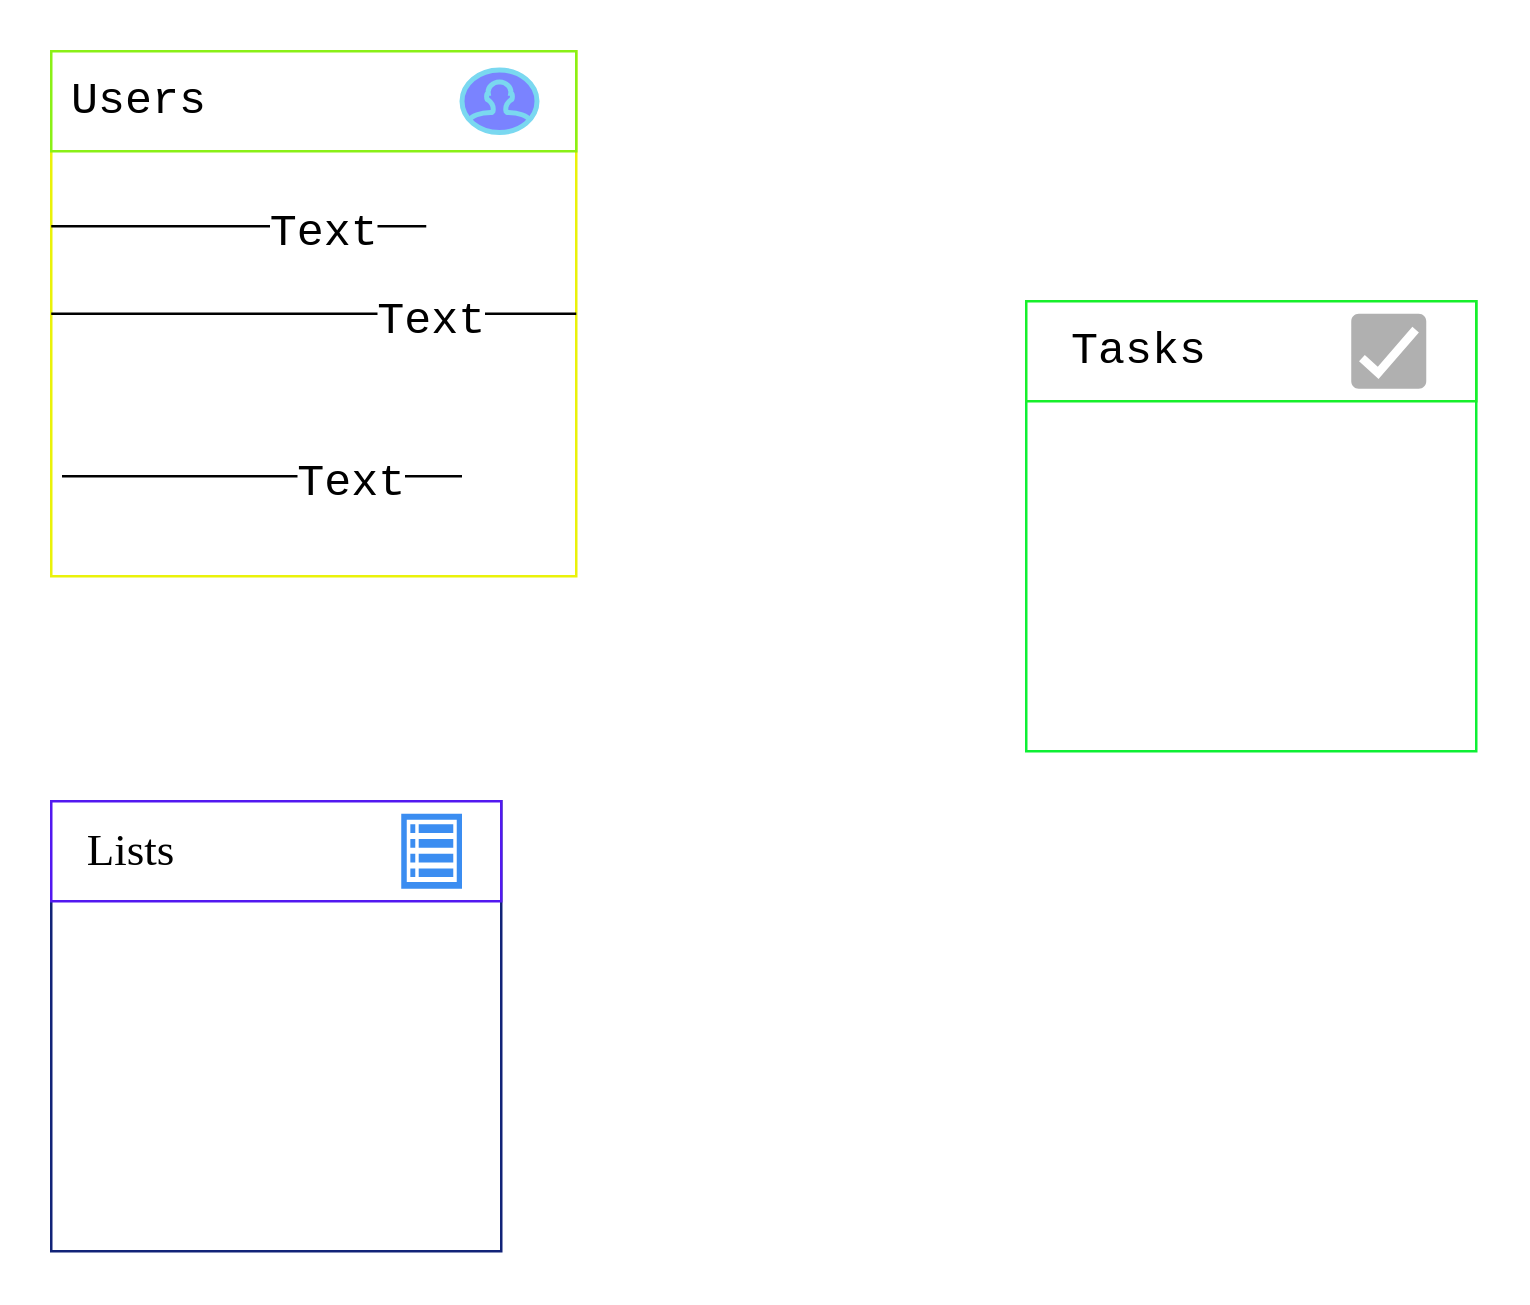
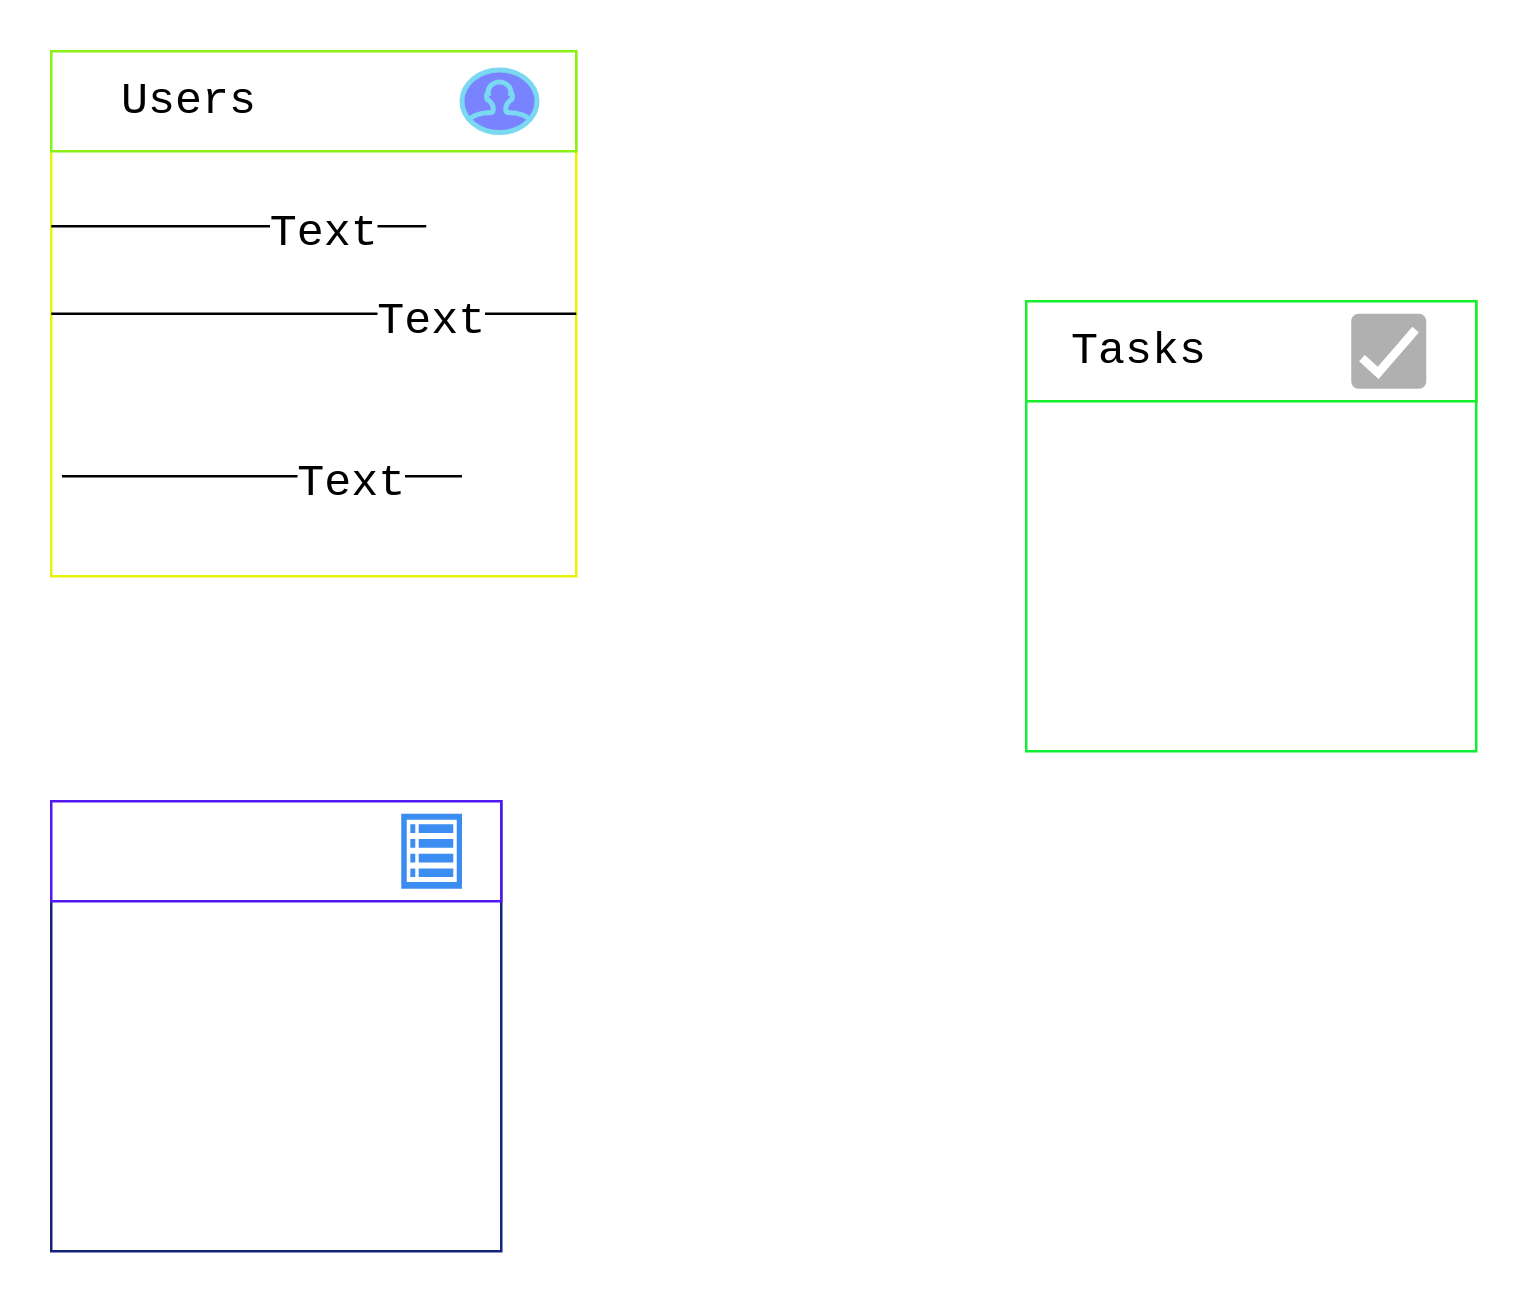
(126, 101) -> (176, 101)
(126, 851) -> none
